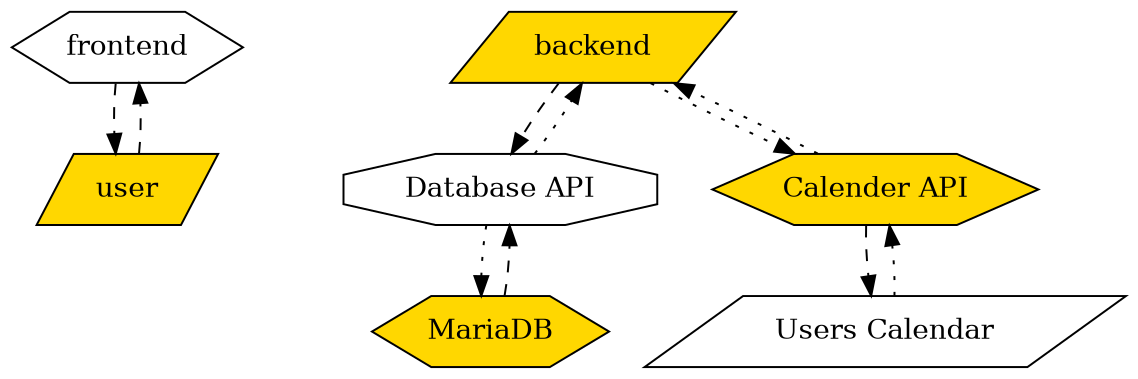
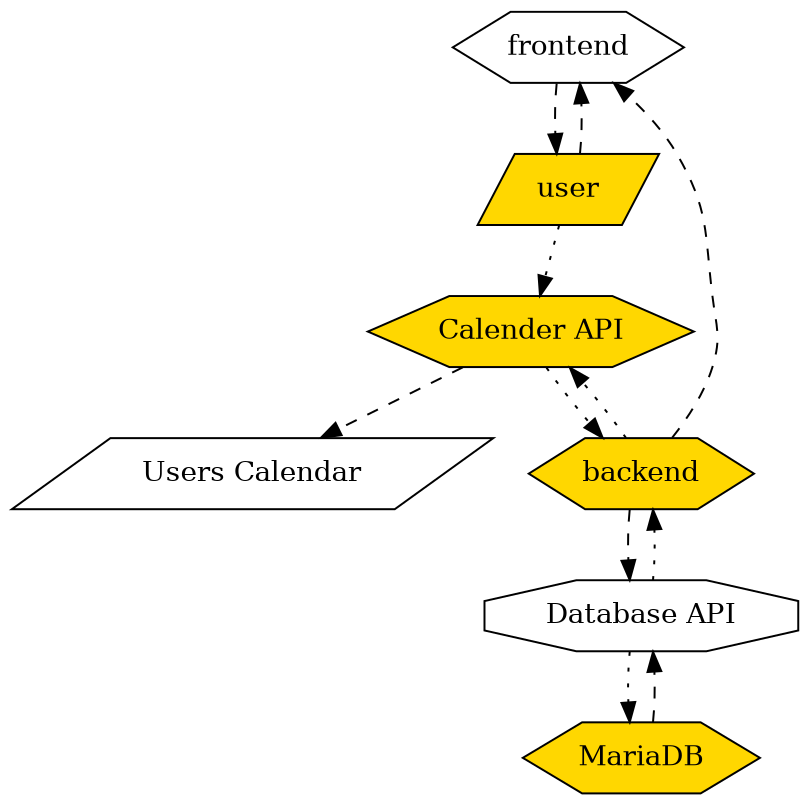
(593, 47) -> (641, 474)
none -> (709, 261)
(894, 271) -> (552, 251)
